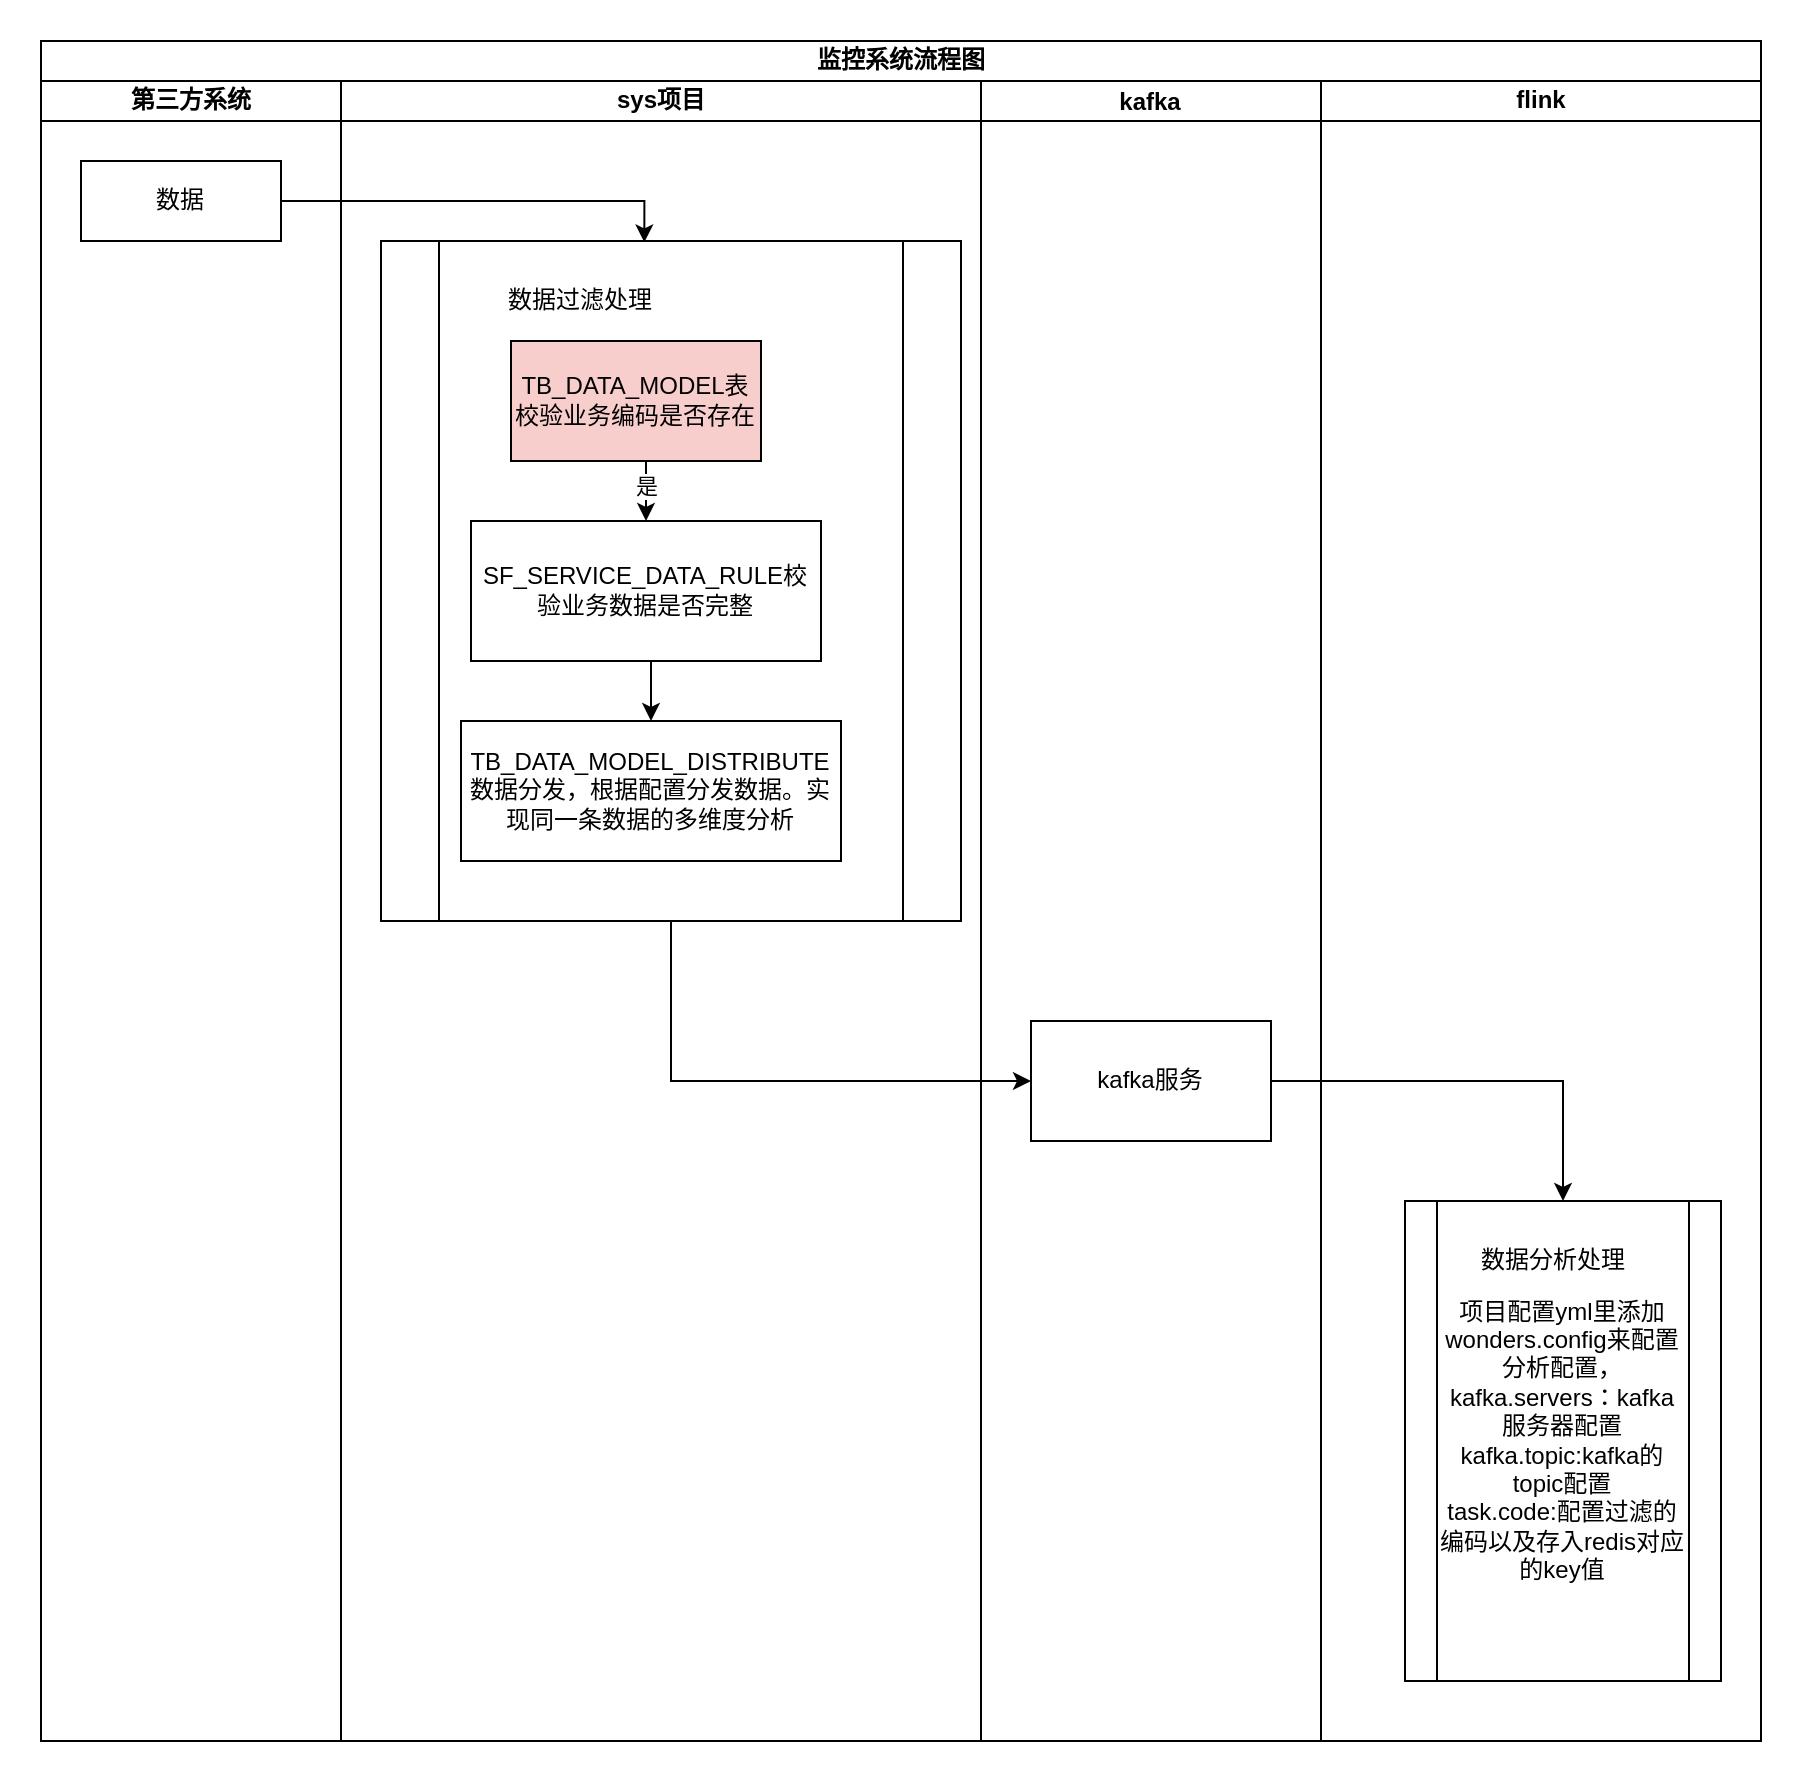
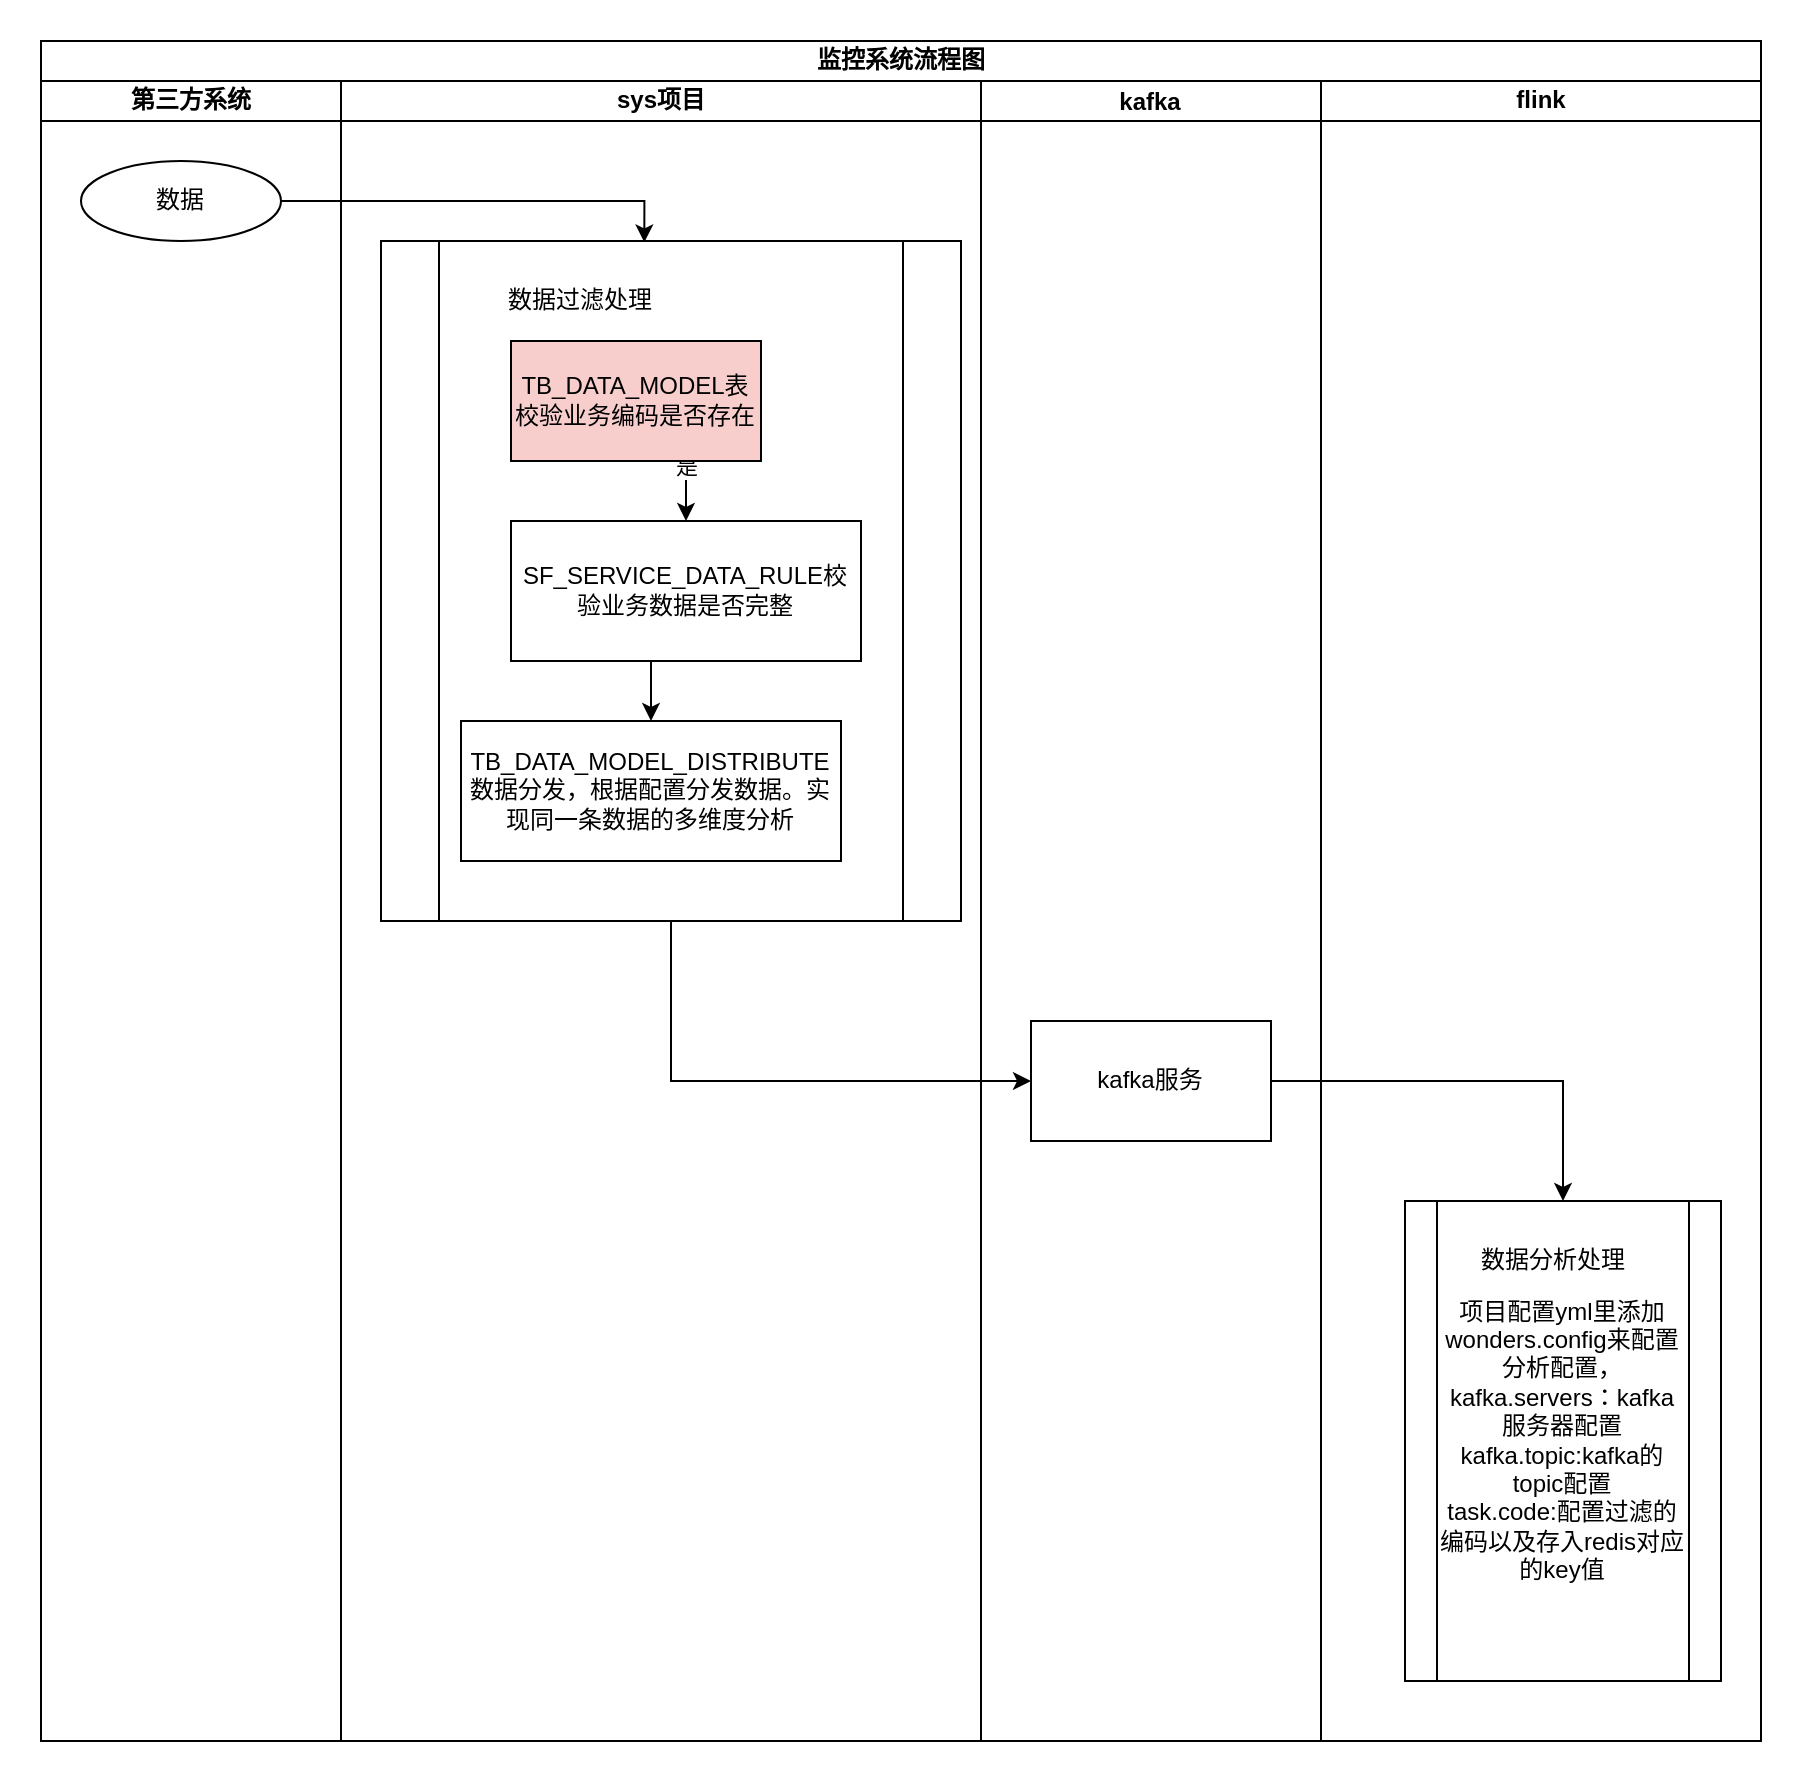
(181, 201) -> (181, 201)
(646, 591) -> (686, 591)
